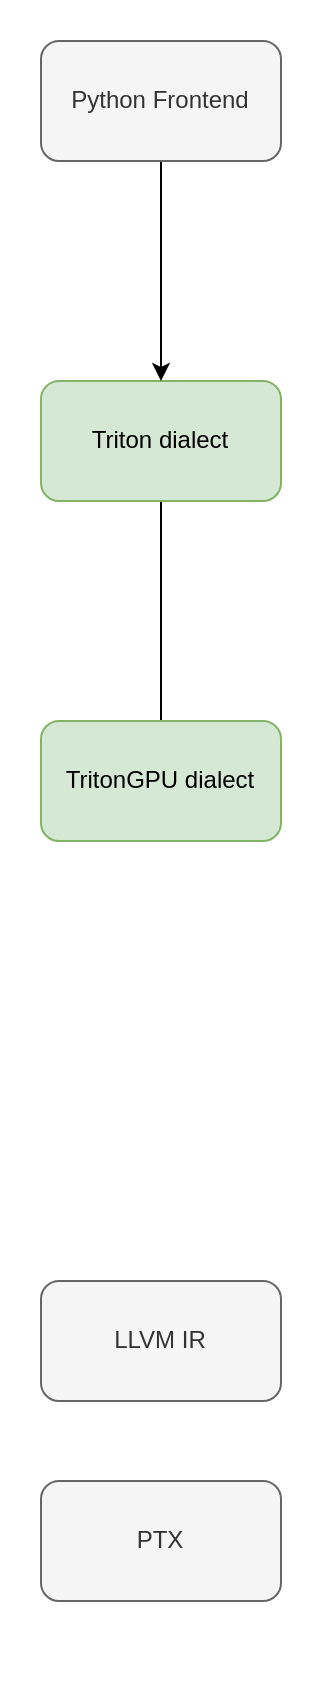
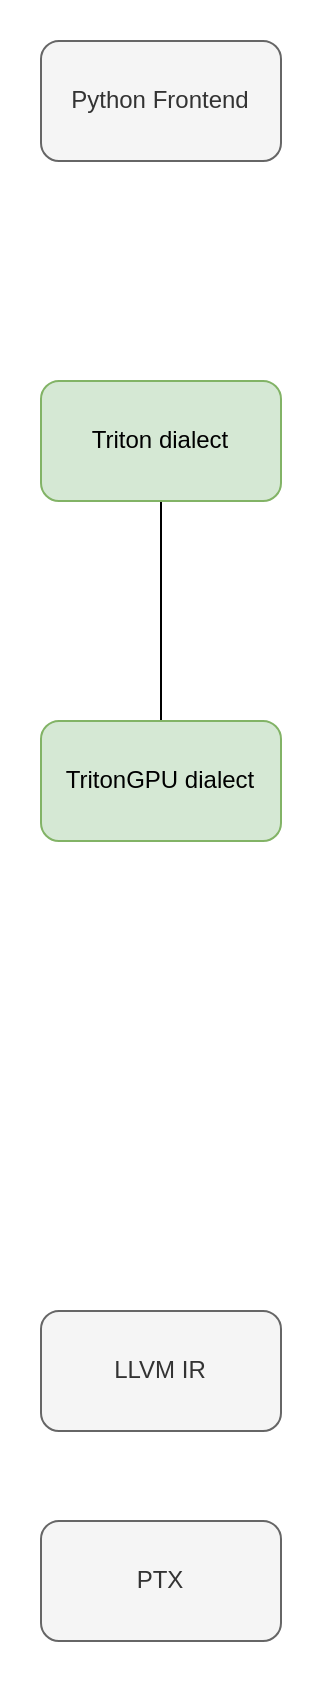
(161, 264) -> none
(161, 1341) -> (161, 1371)
(161, 1541) -> (161, 1581)
